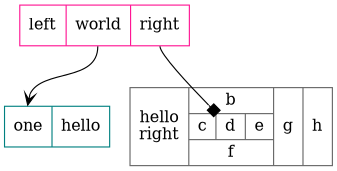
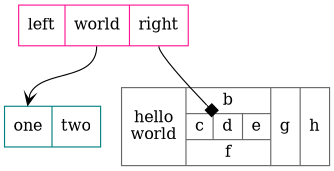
(81, 126) -> (76, 126)
(159, 135) -> (154, 135)
